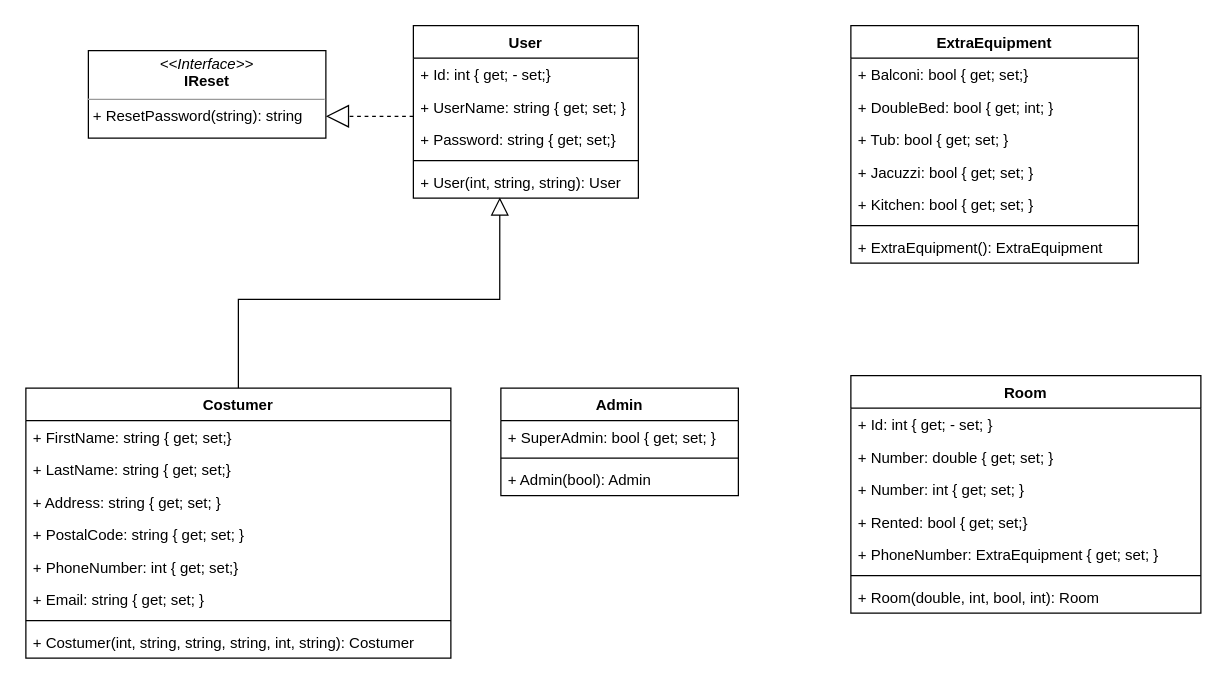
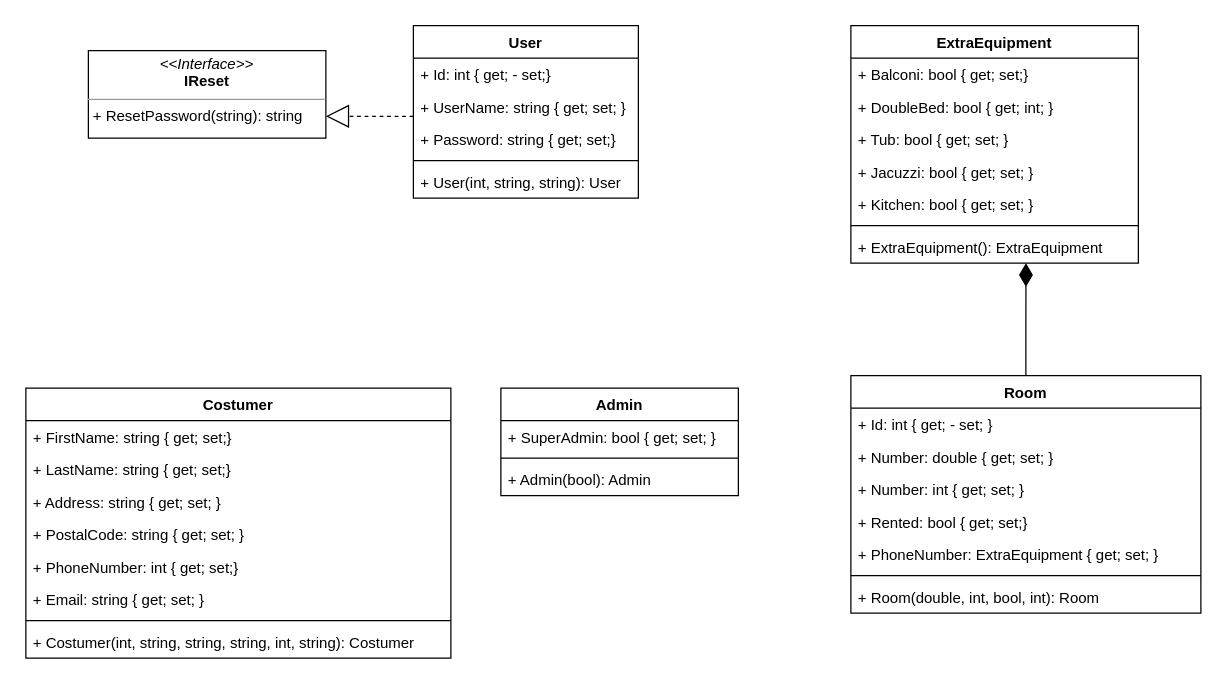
(366, 299) -> none
none -> (1026, 331)
